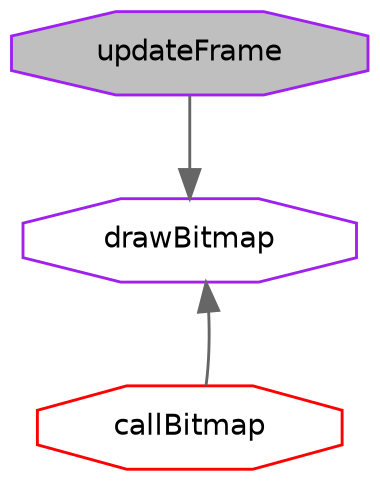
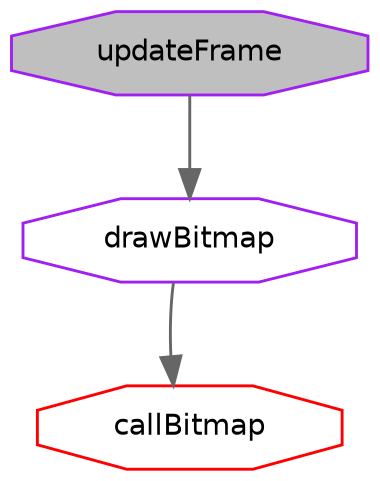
(209, 348) -> (171, 320)
